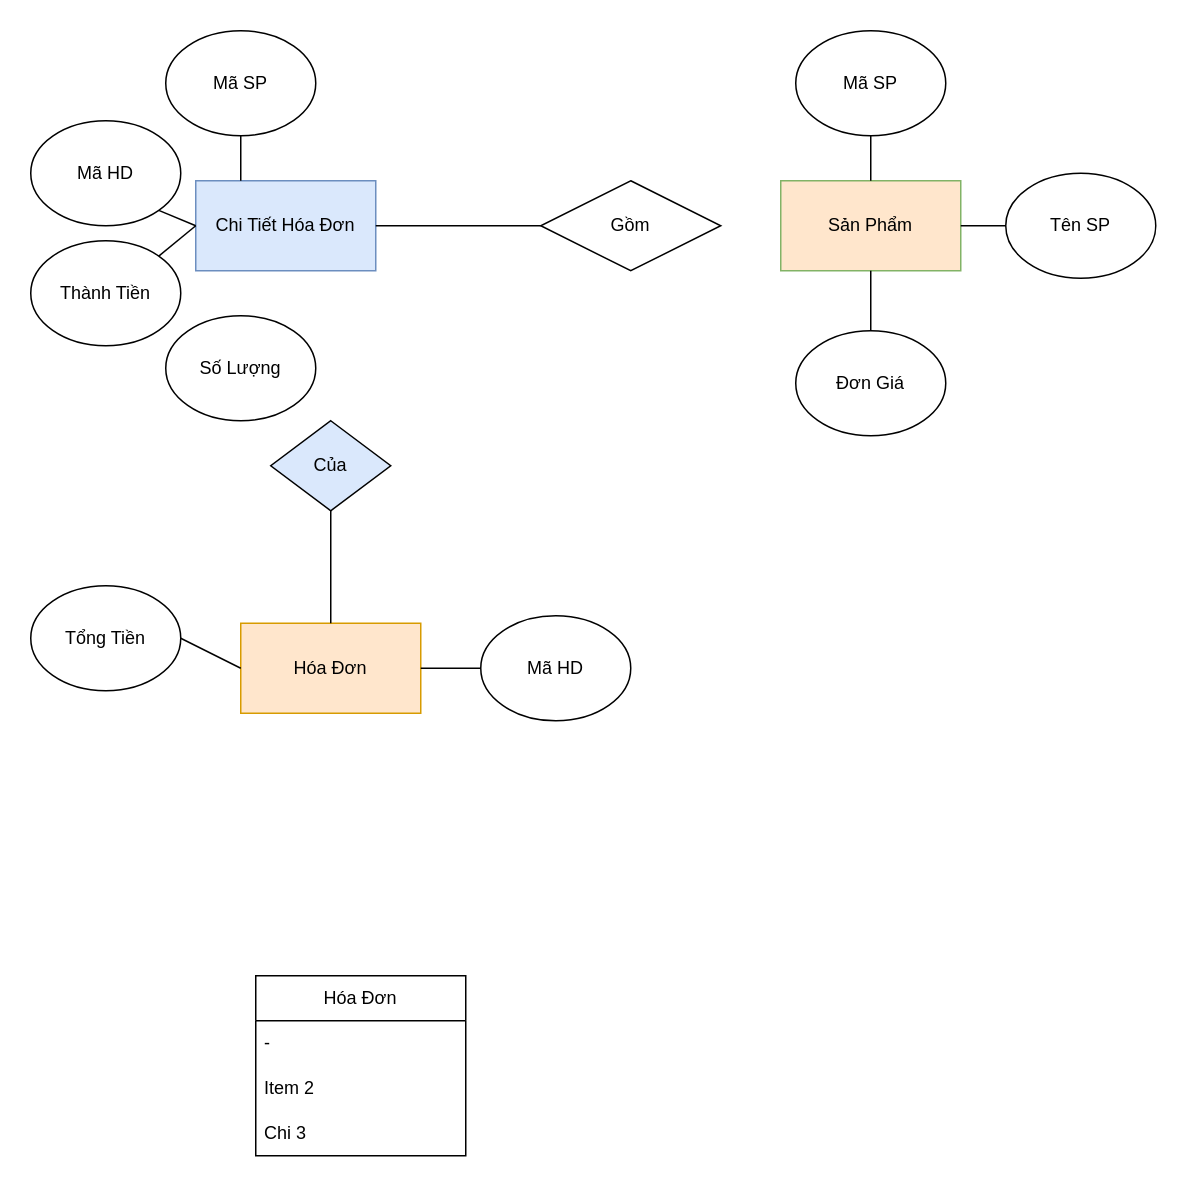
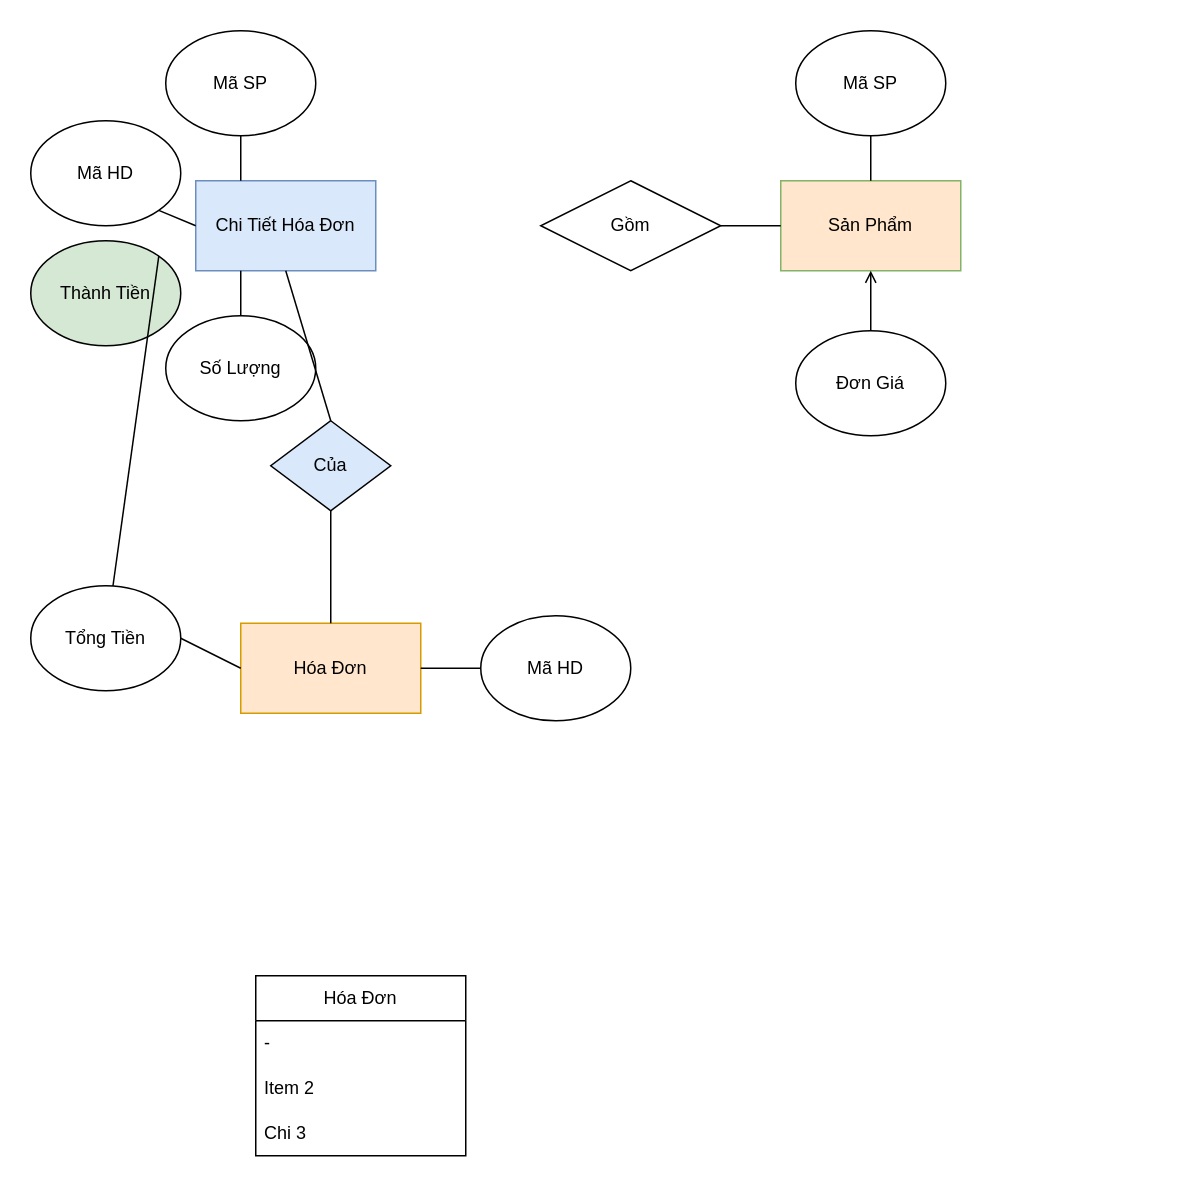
(458, 226) -> none
none -> (751, 226)
(983, 226) -> none
(1081, 226) -> none
(177, 241) -> (136, 421)
(871, 276) -> (871, 278)
(106, 293) -> (106, 293)
none -> (241, 294)
none -> (308, 346)
